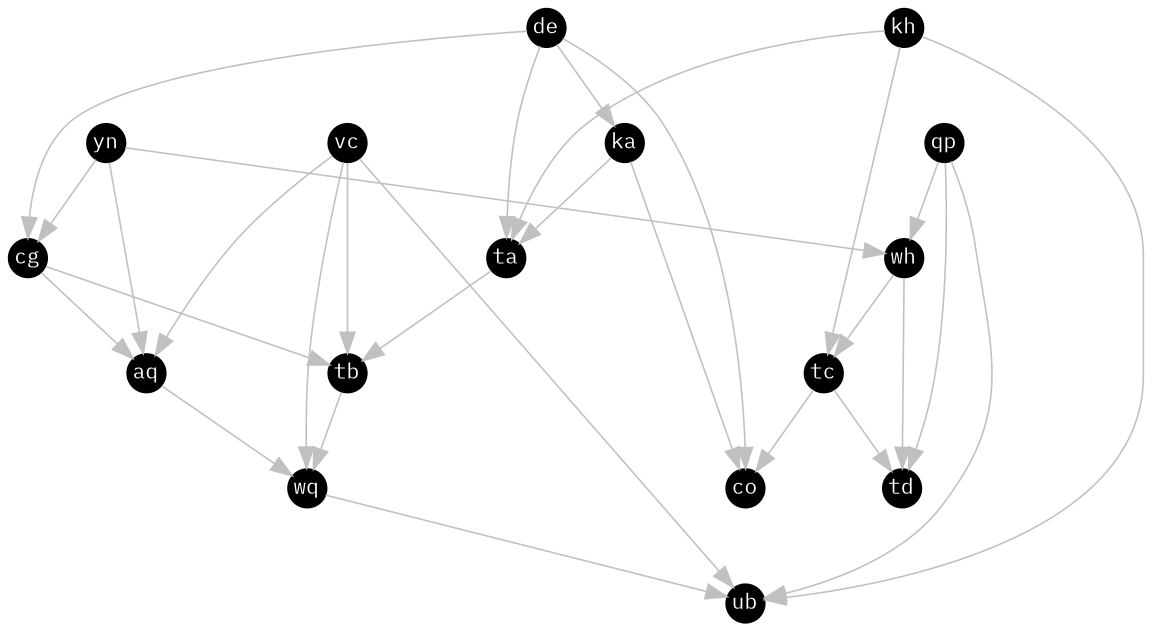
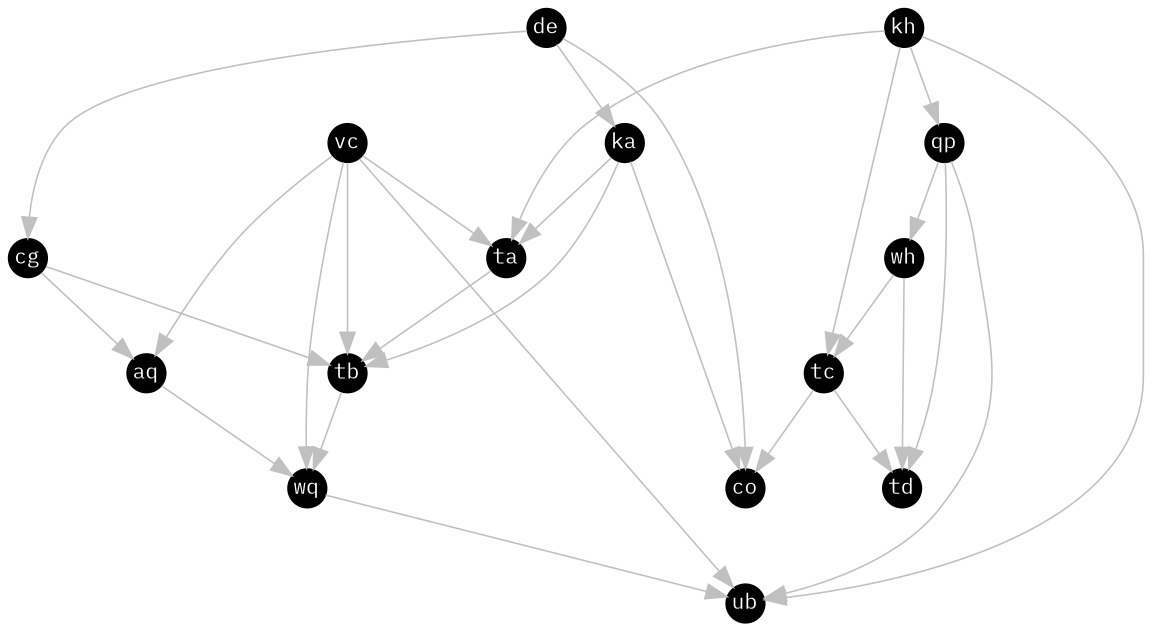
none -> (921, 76)
(516, 130) -> (418, 195)
(106, 143) -> none
none -> (529, 291)
